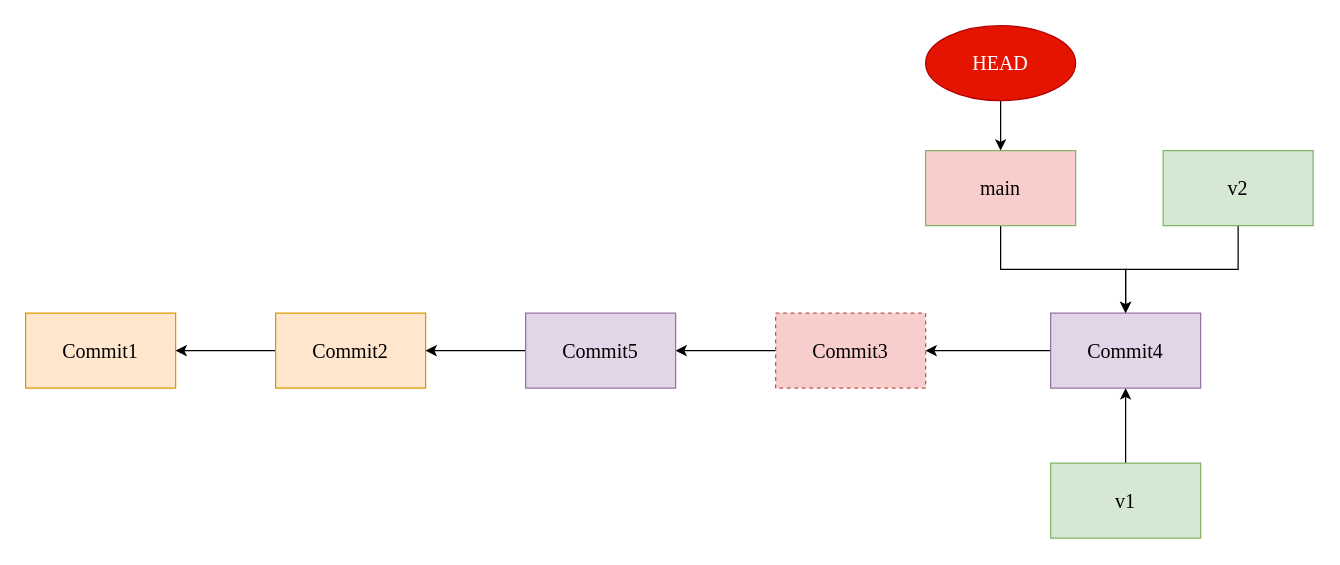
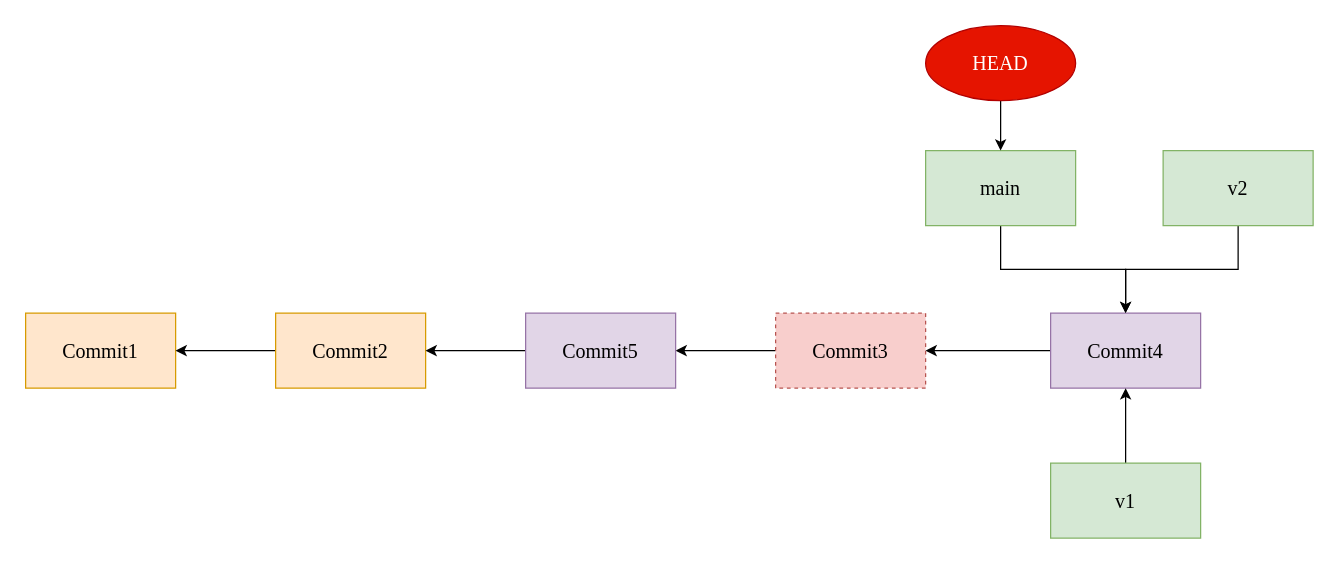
(1001, 188) -> (1001, 188)
